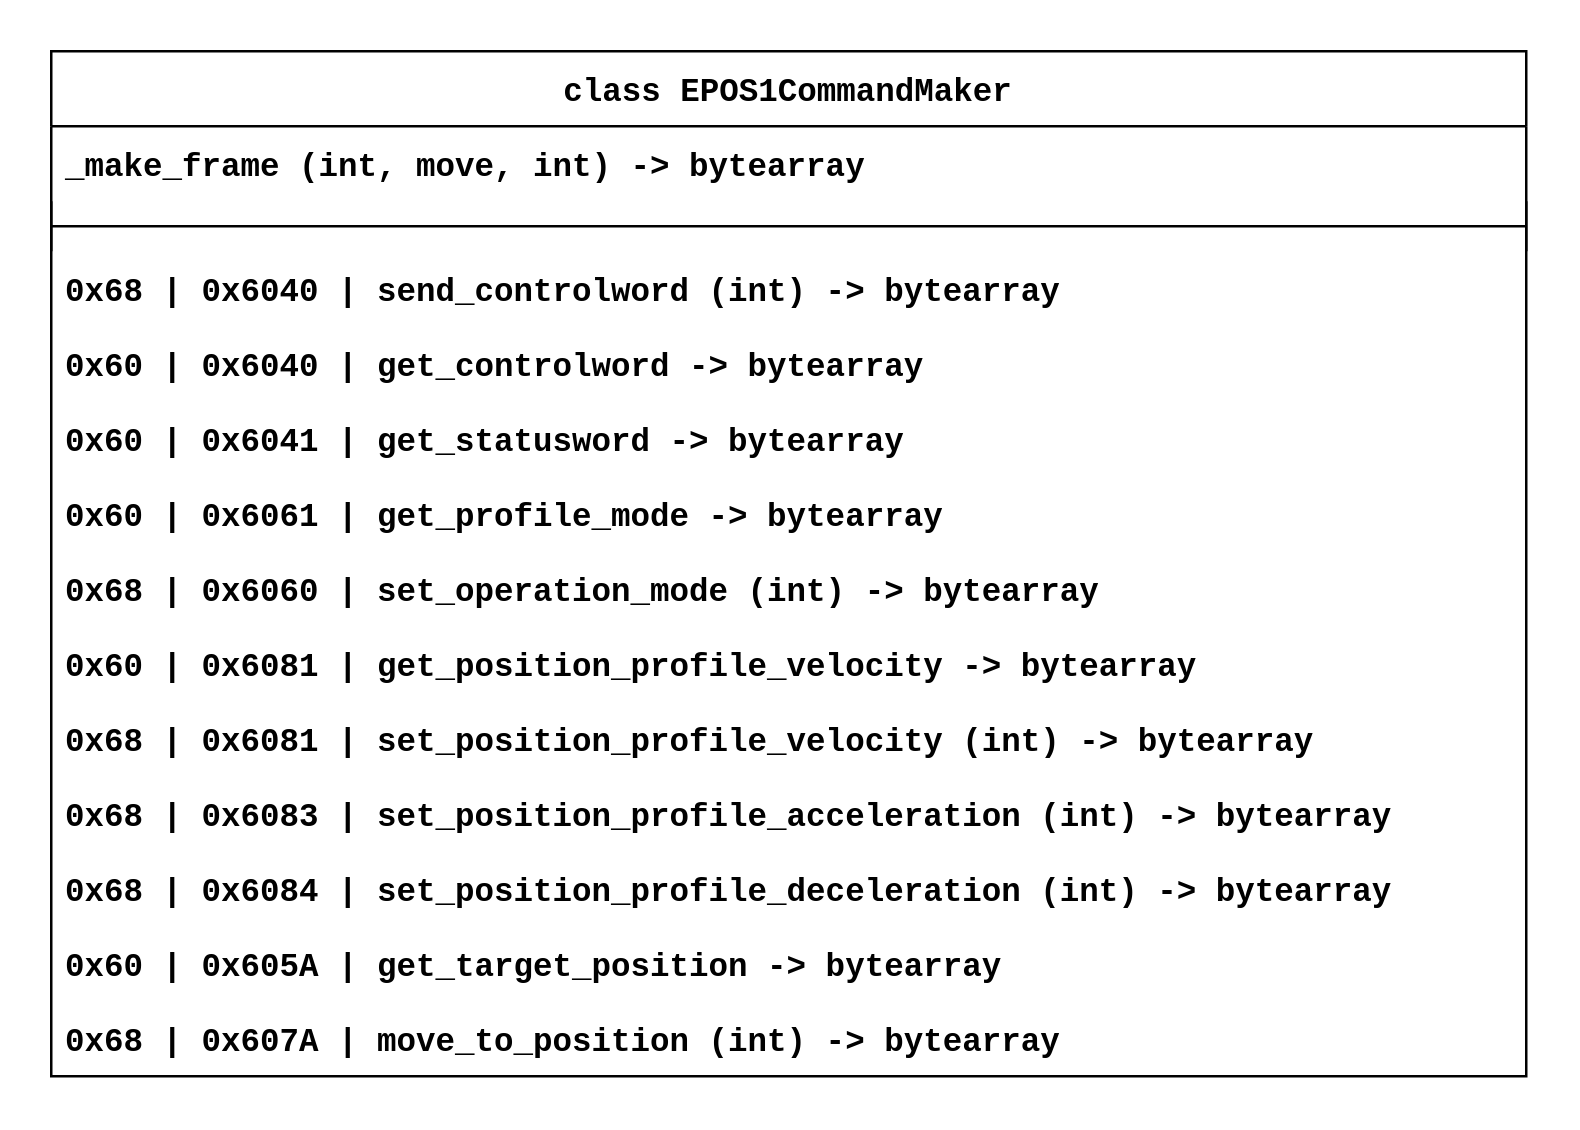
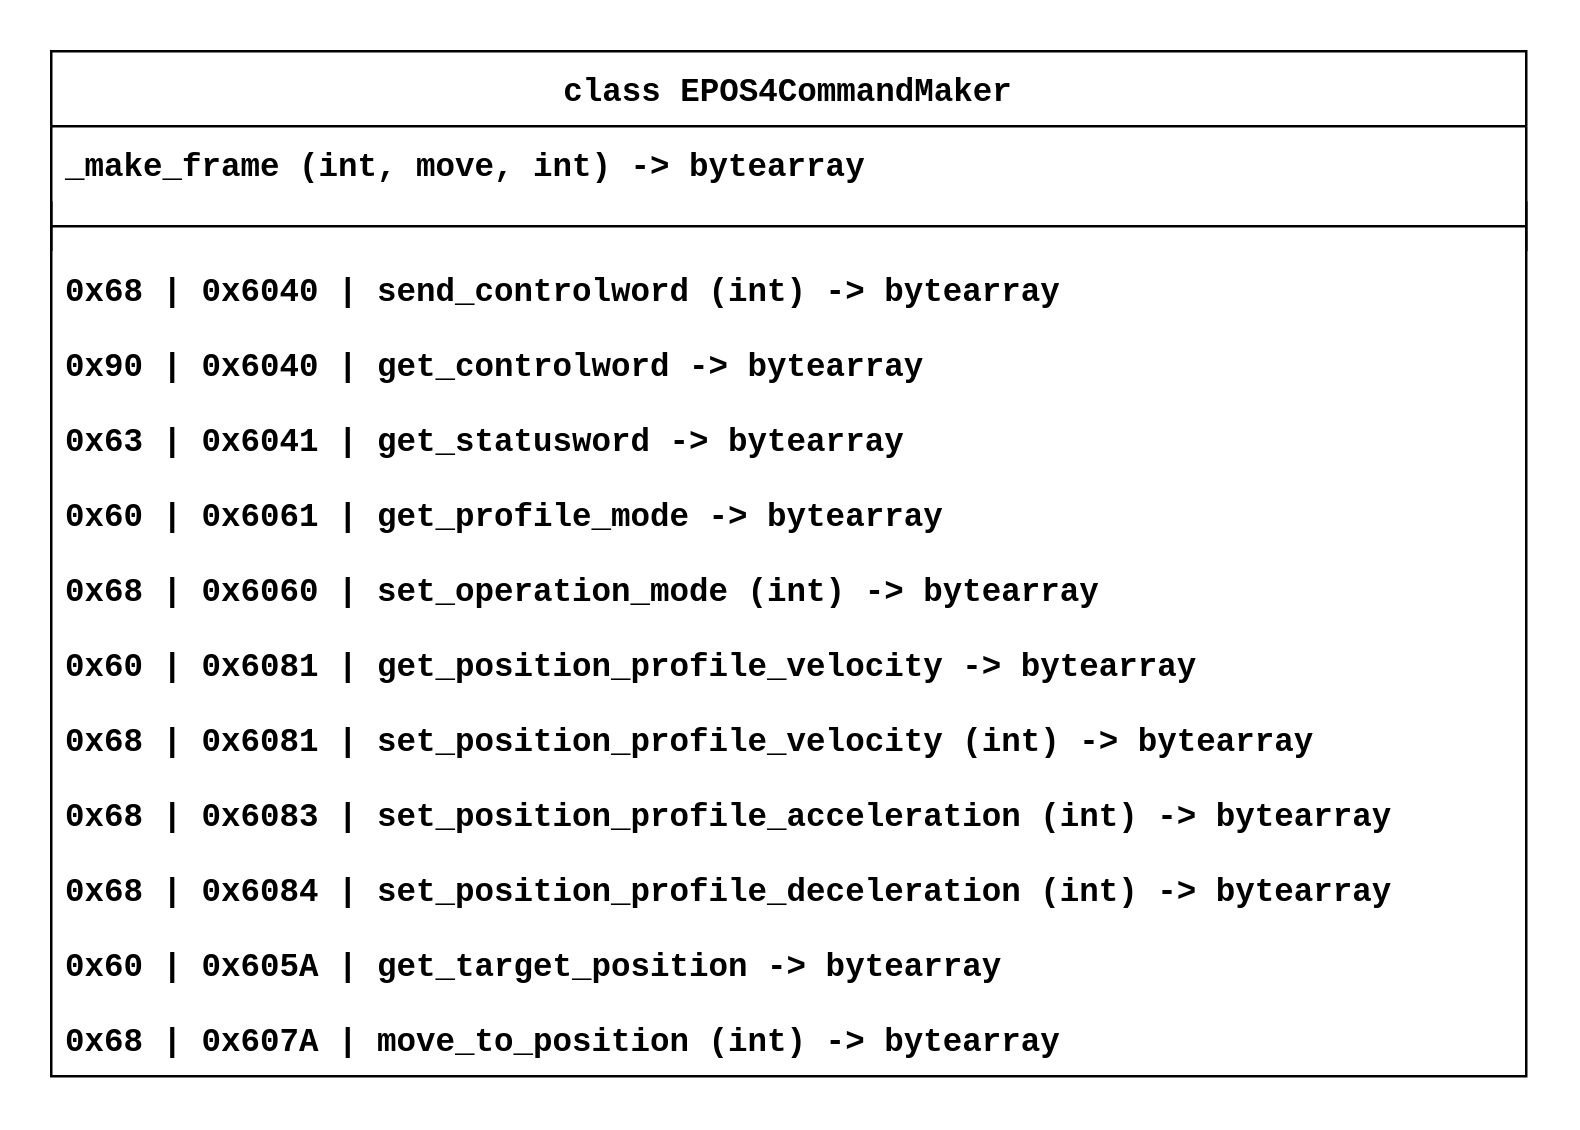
(788, 90) -> (788, 90)
(427, 365) -> (427, 365)
(422, 440) -> (422, 440)
